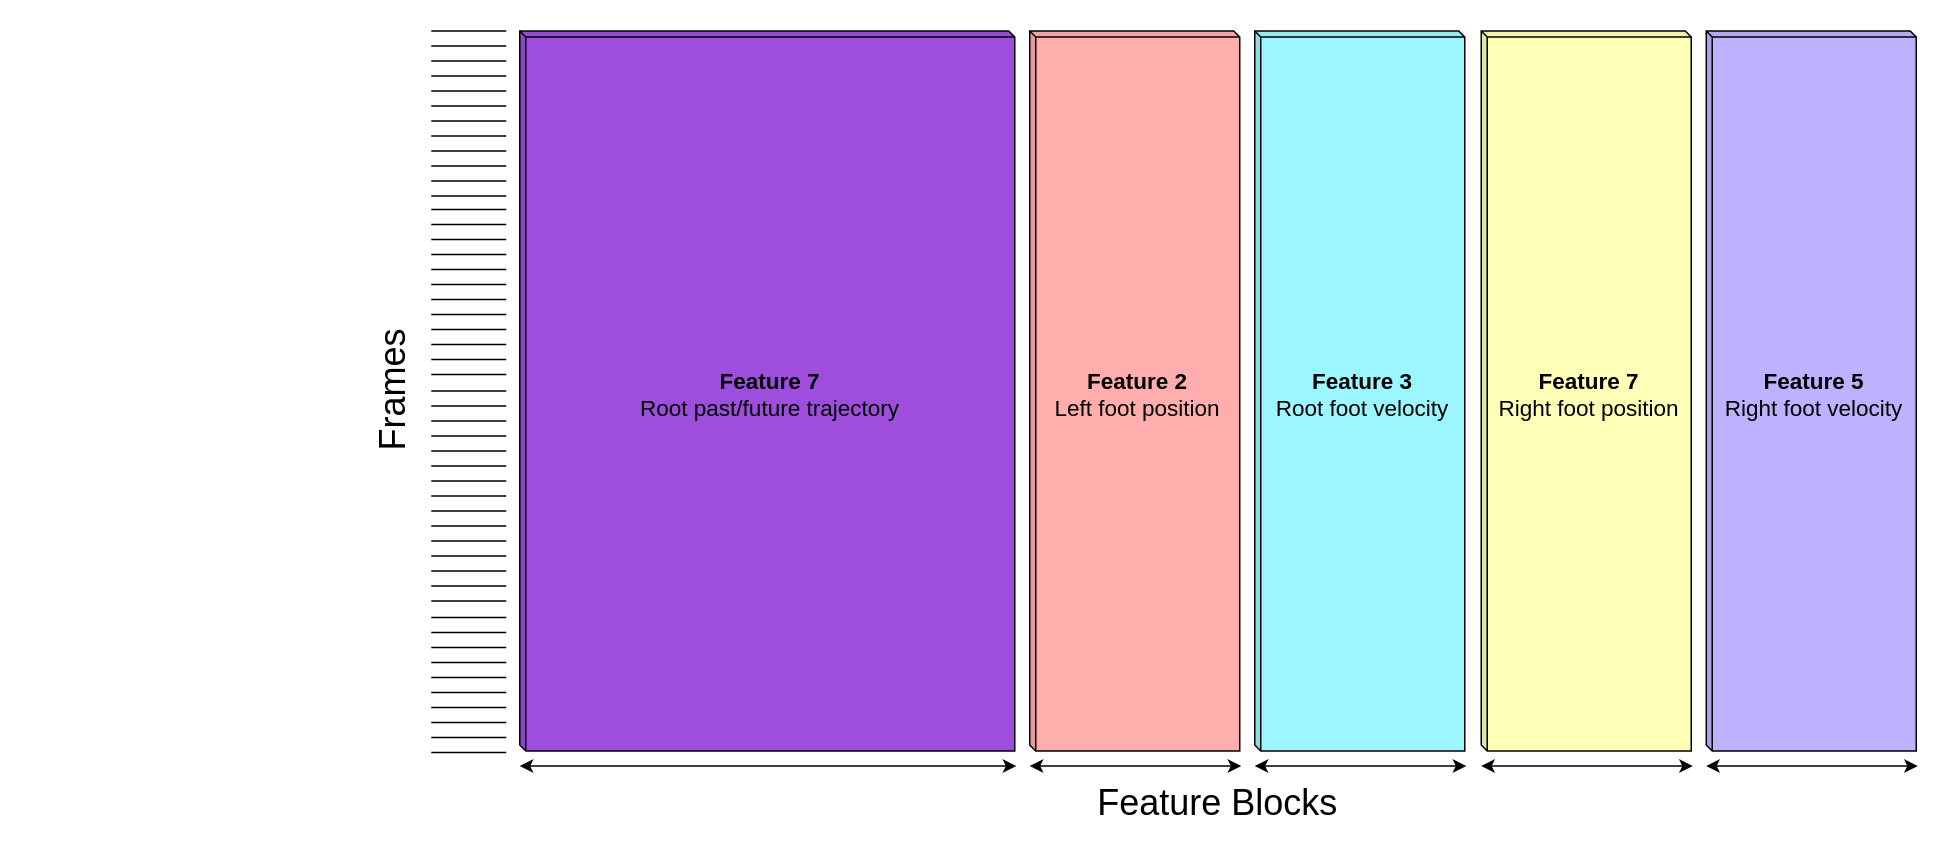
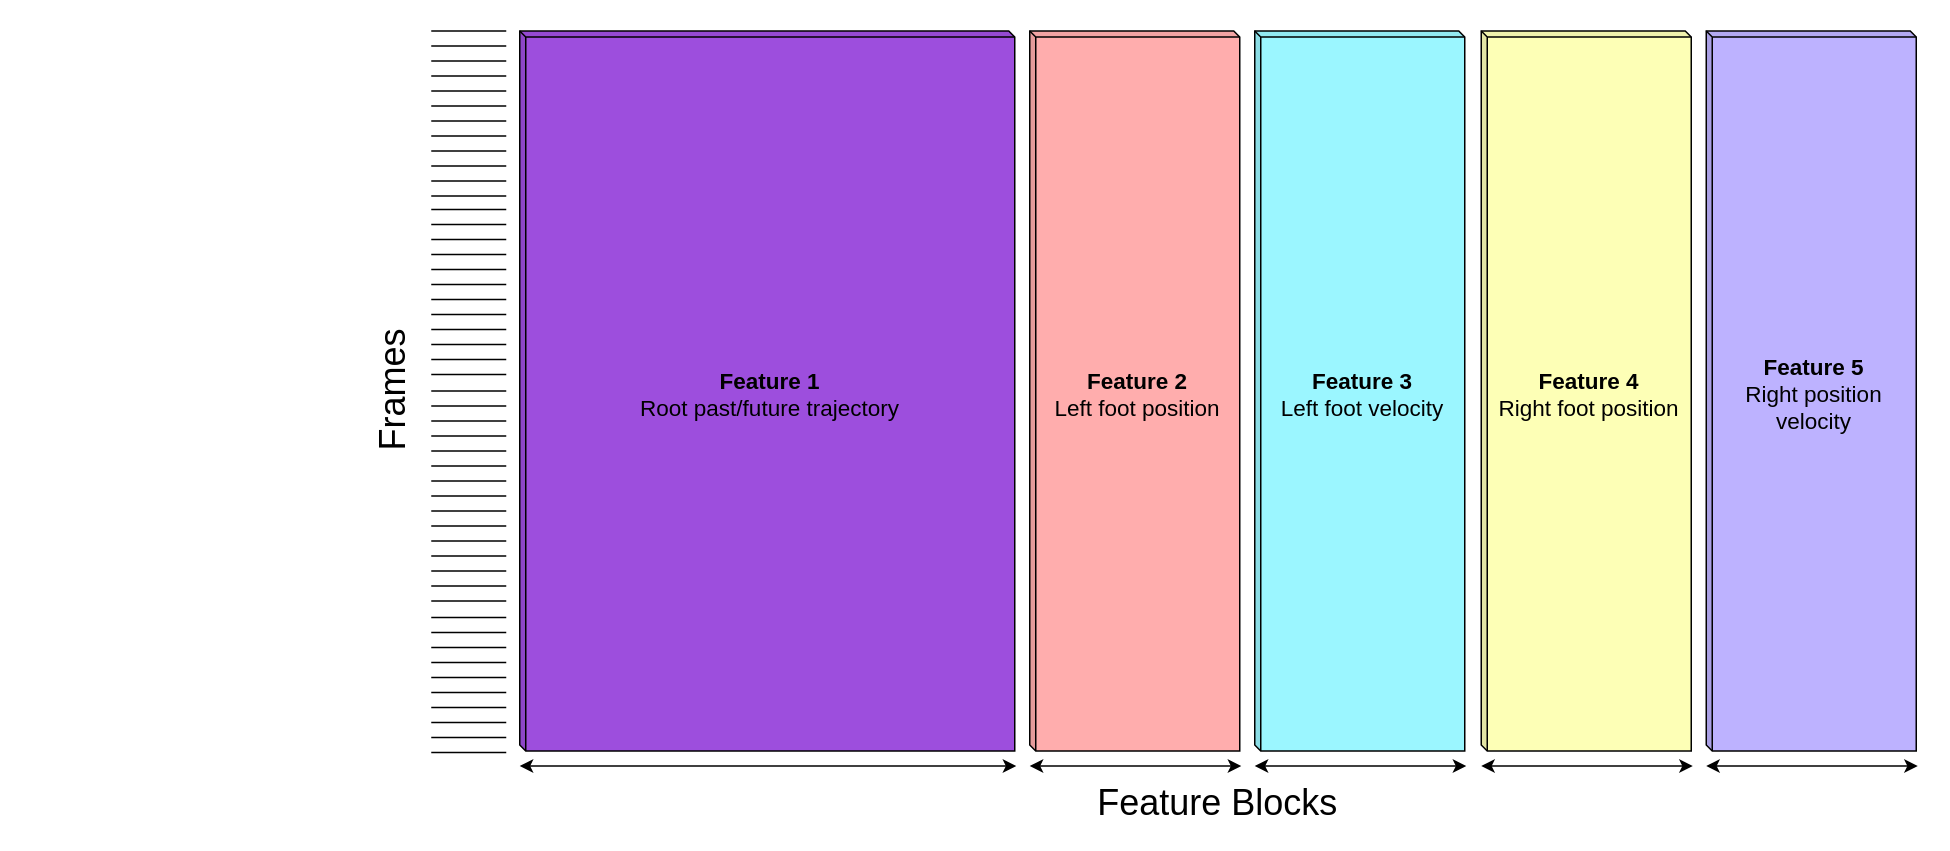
(770, 394) -> (770, 394)
(1363, 394) -> (1363, 394)
(1589, 394) -> (1589, 394)
(1814, 394) -> (1814, 394)
